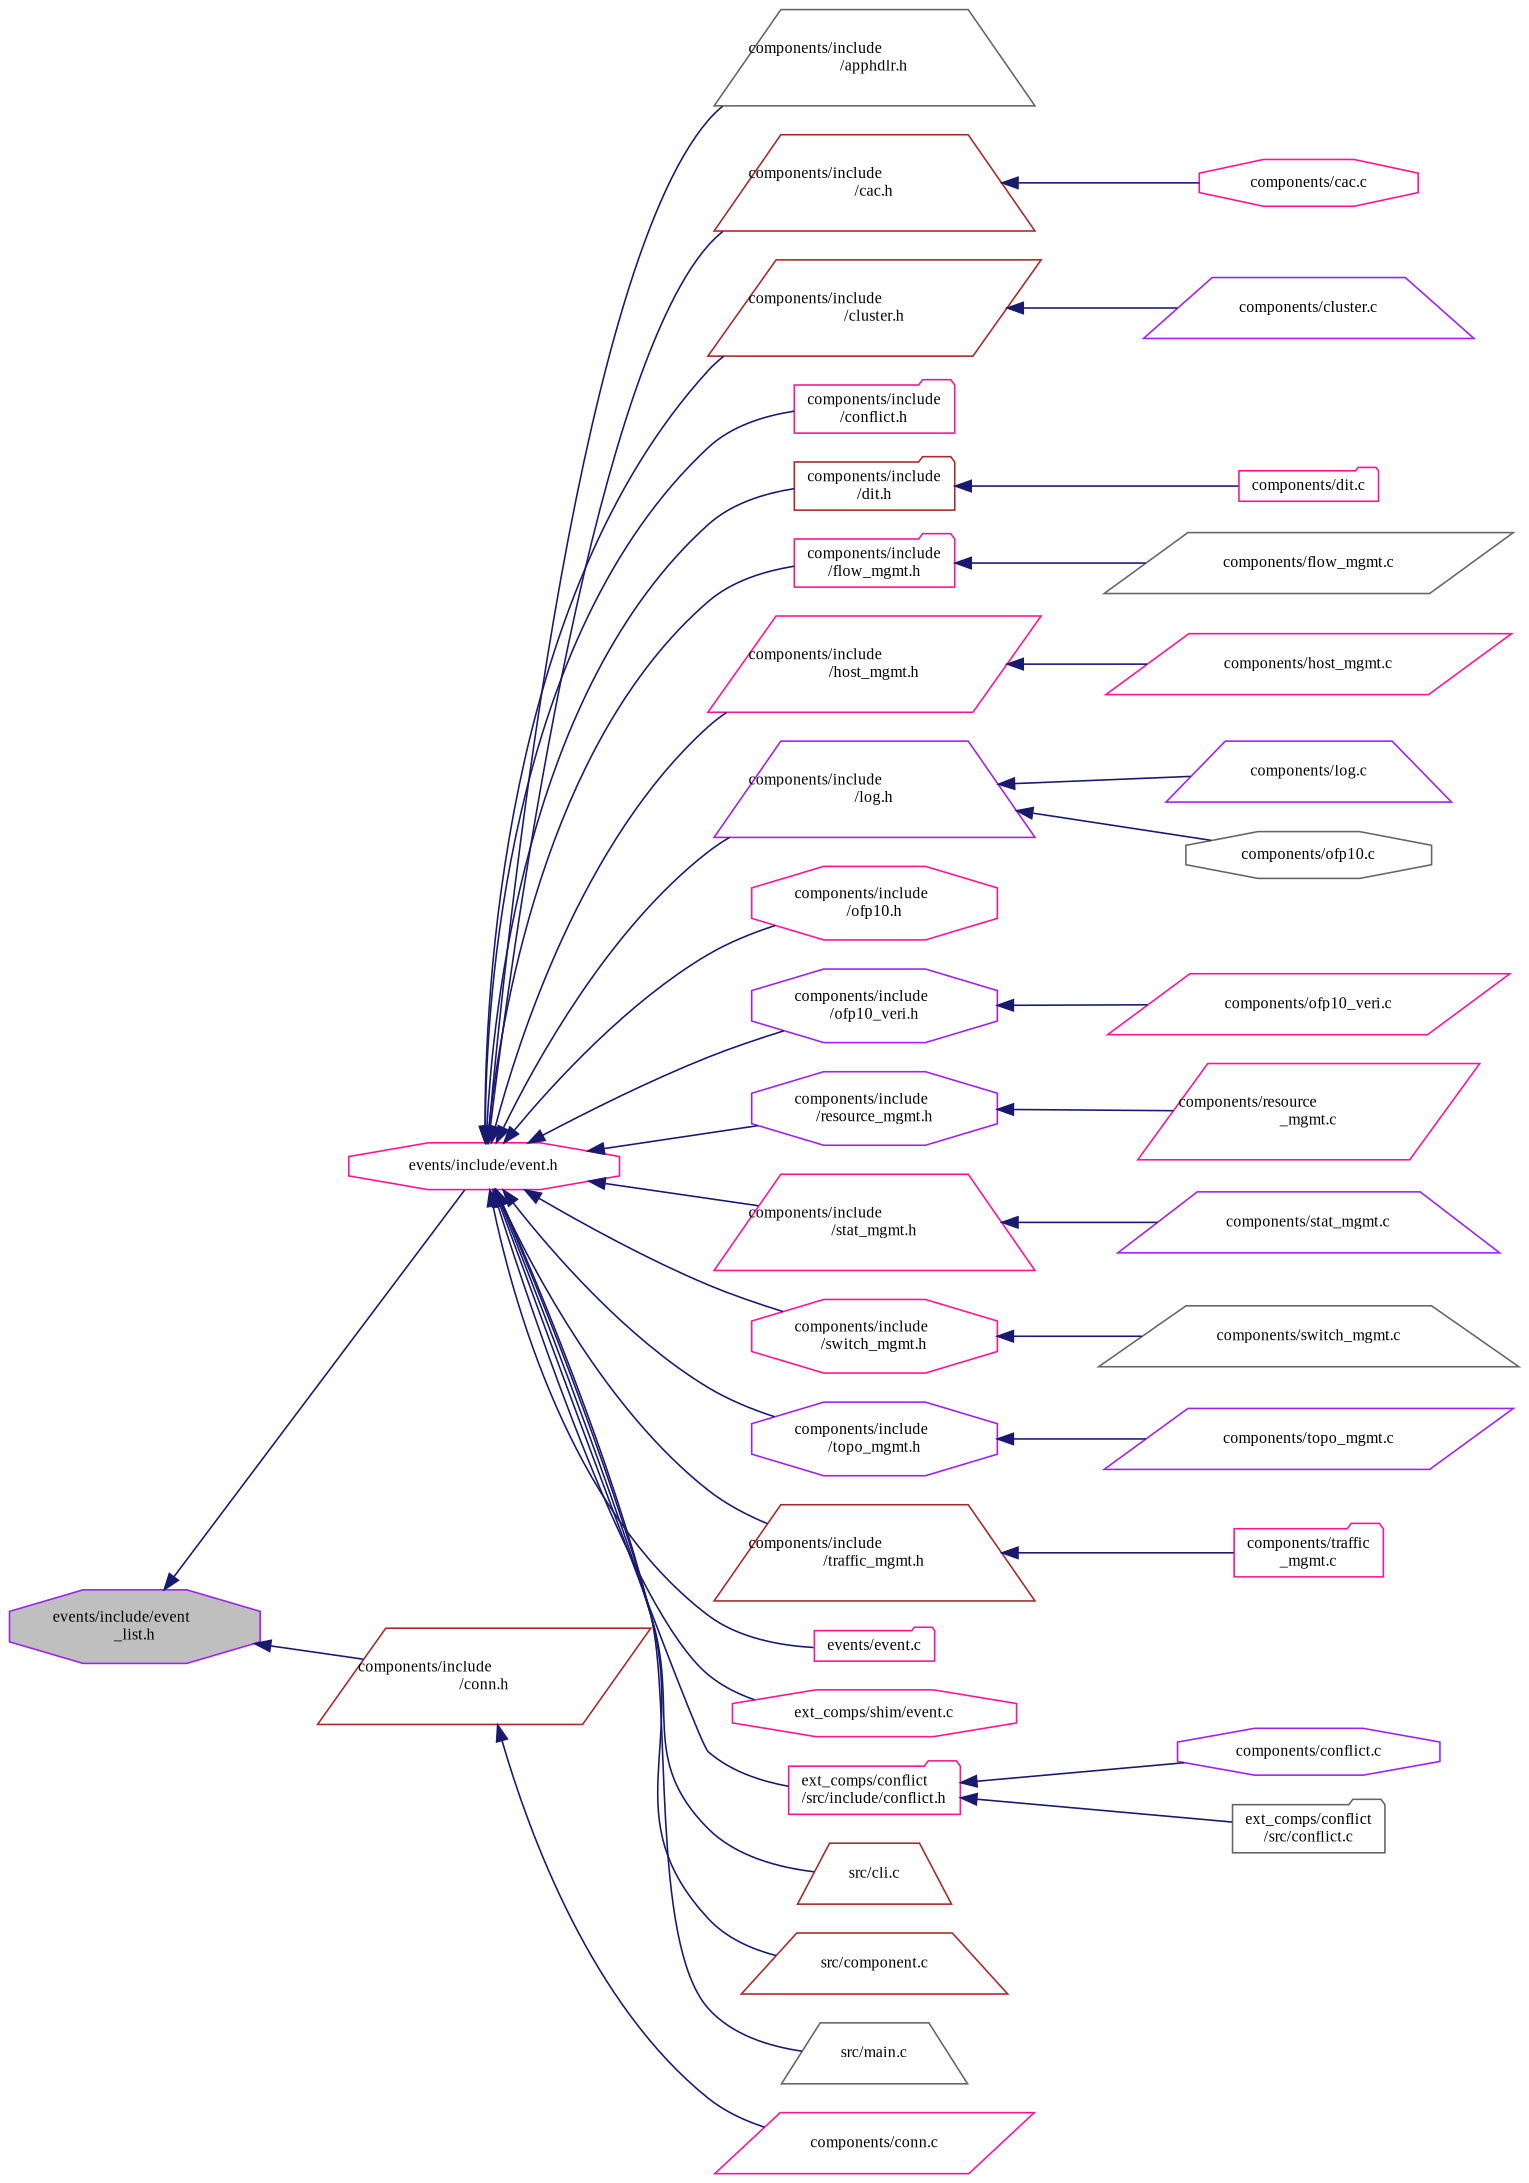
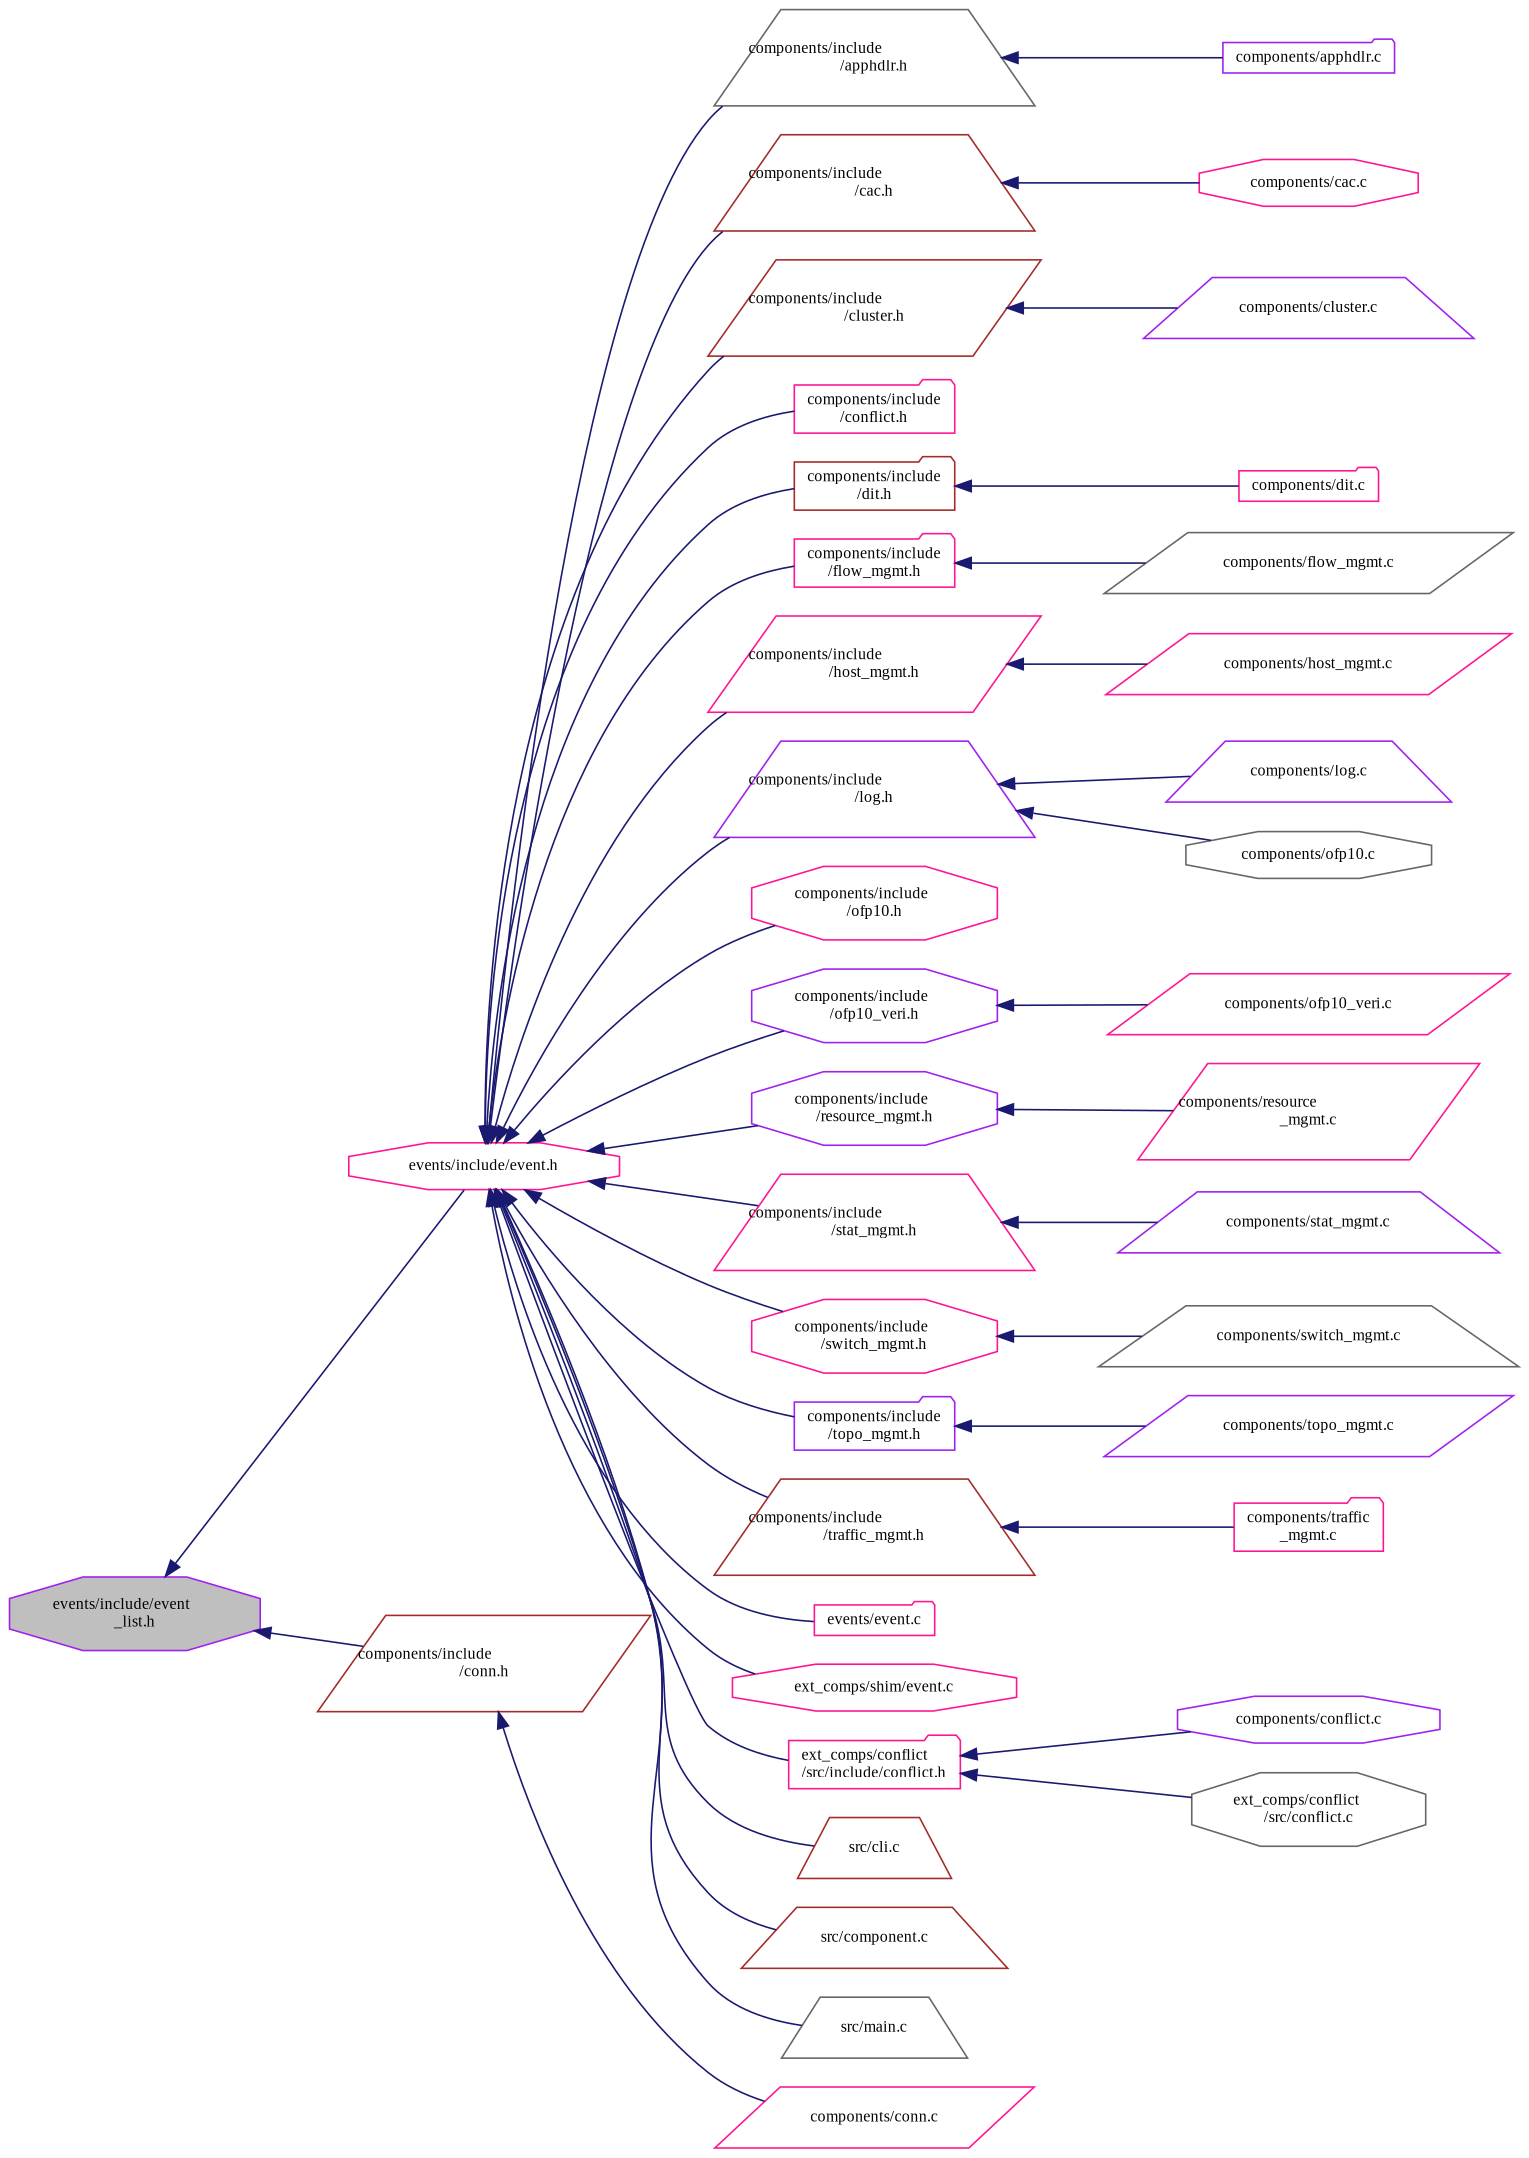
none -> (1309, 58)
(875, 1439) -> (875, 1426)
(1309, 1829) -> (1309, 1810)
